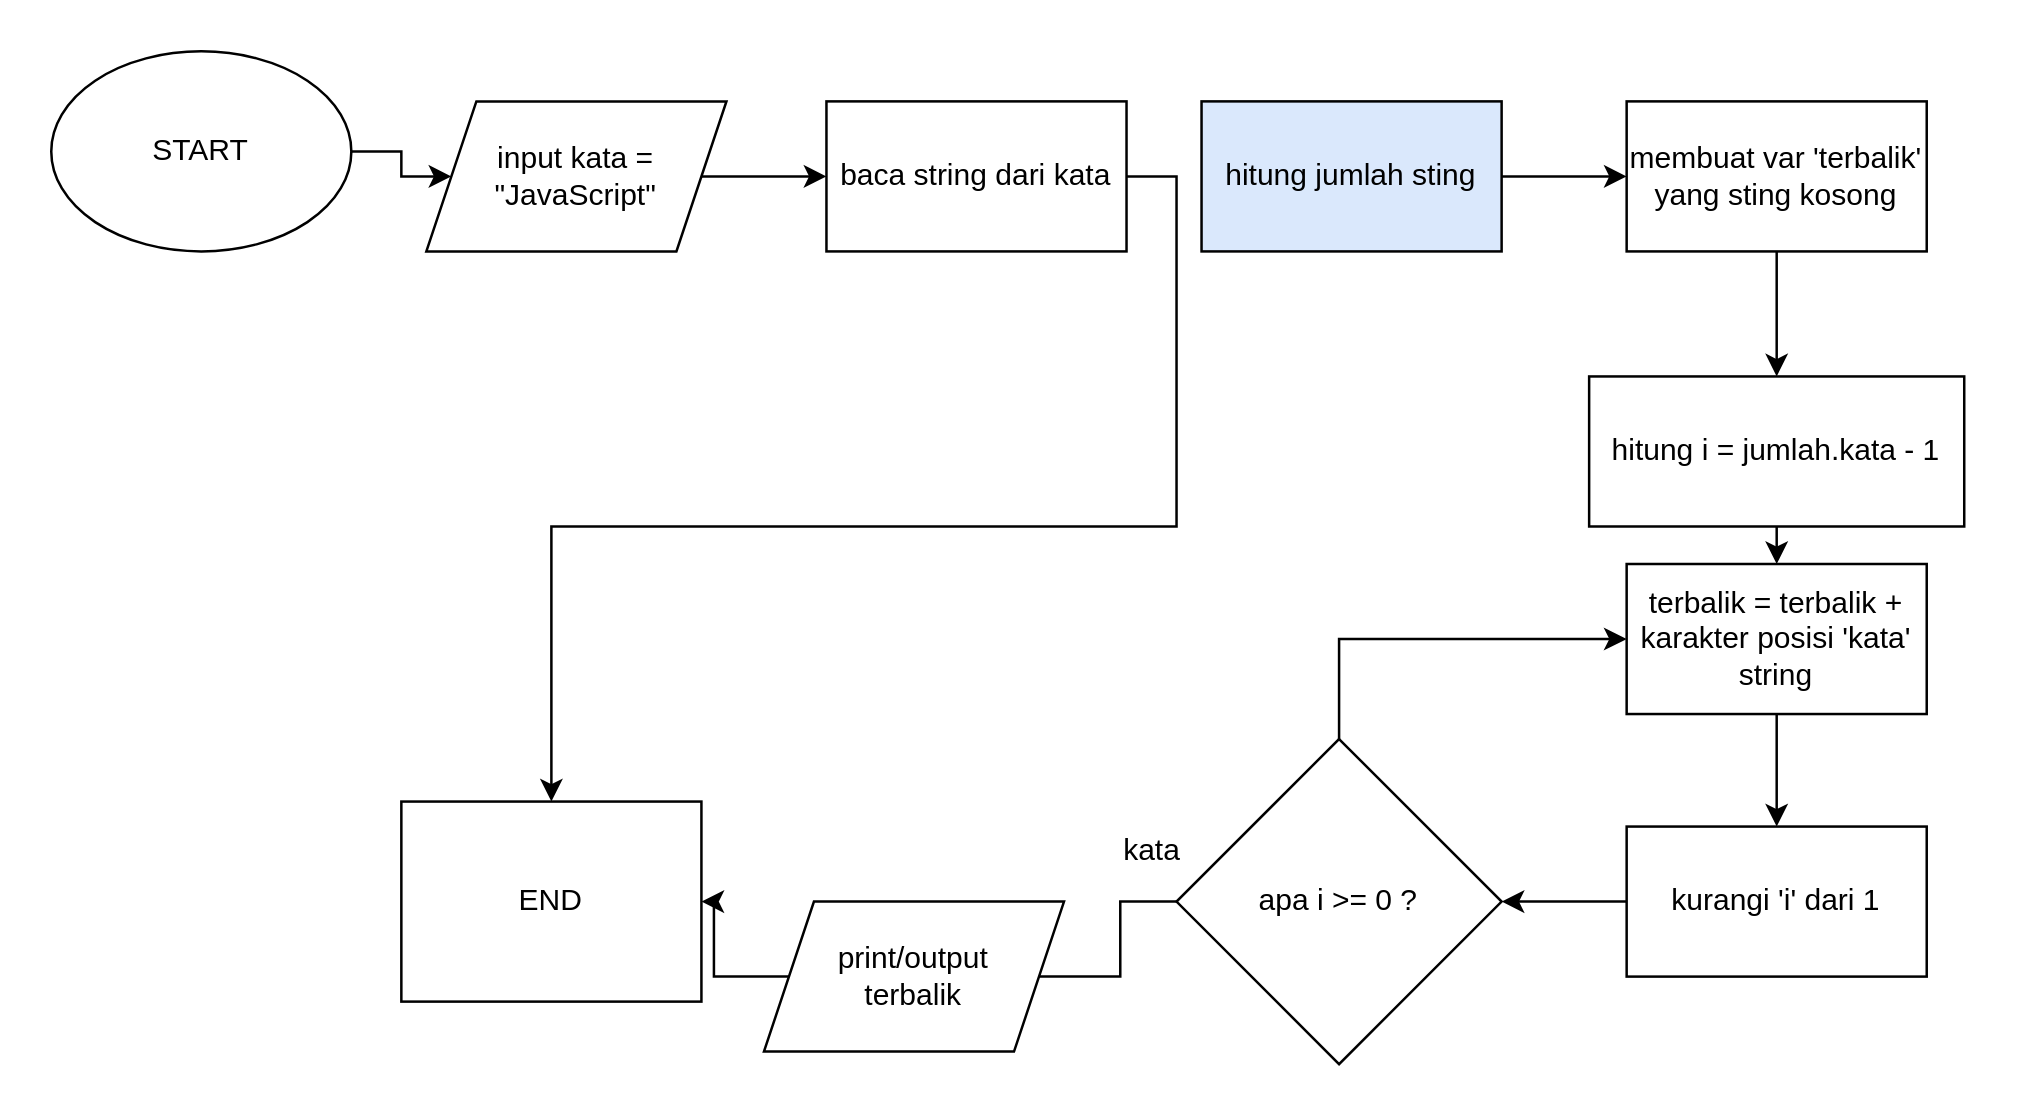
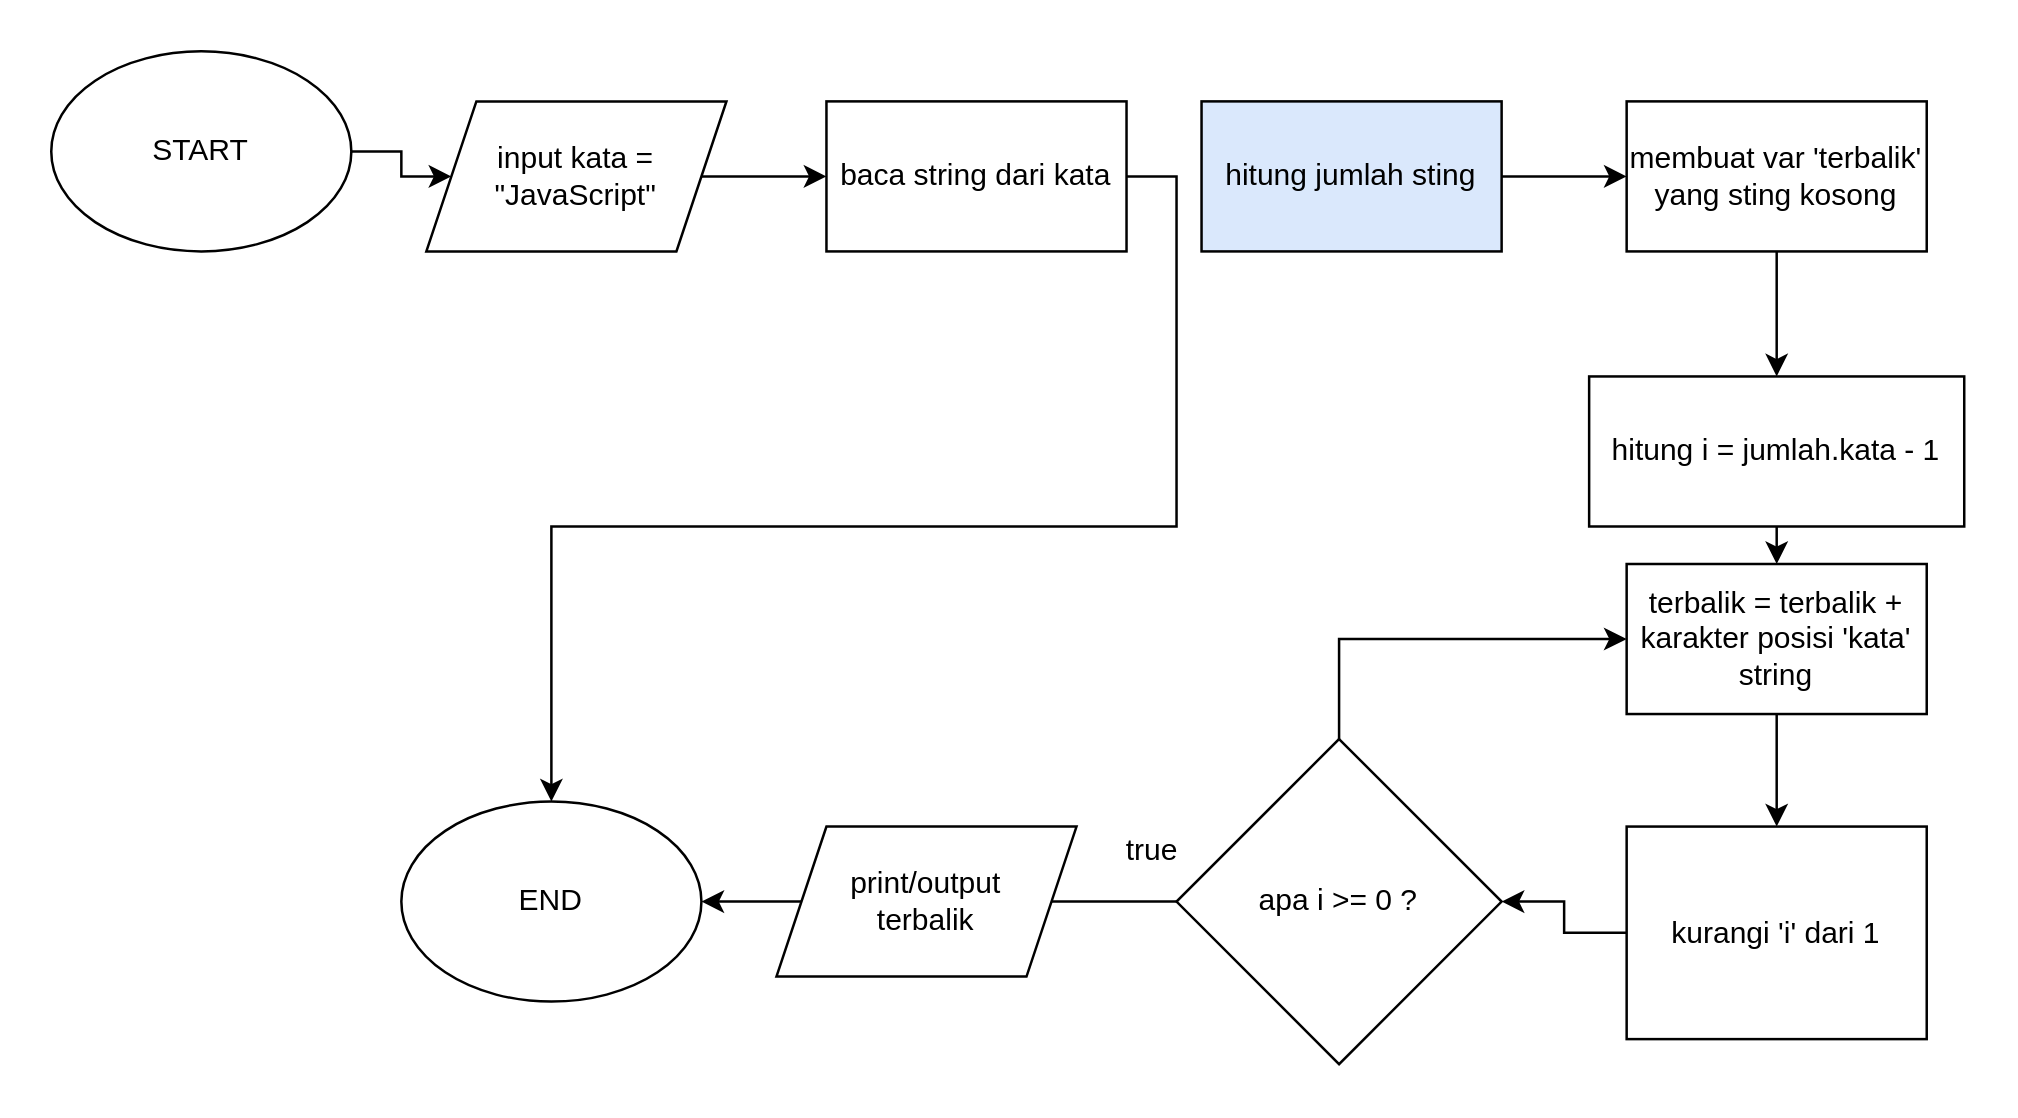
(1153, 851) -> (1153, 851)
(551, 901) -> (551, 901)
(1776, 901) -> (1776, 933)
(914, 976) -> (926, 901)
